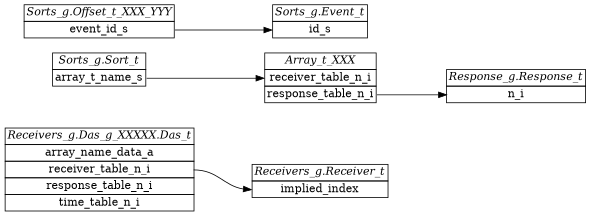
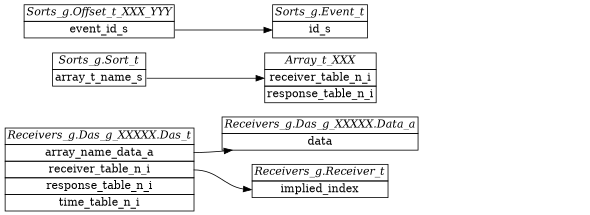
(516, 86) -> none
none -> (320, 134)
